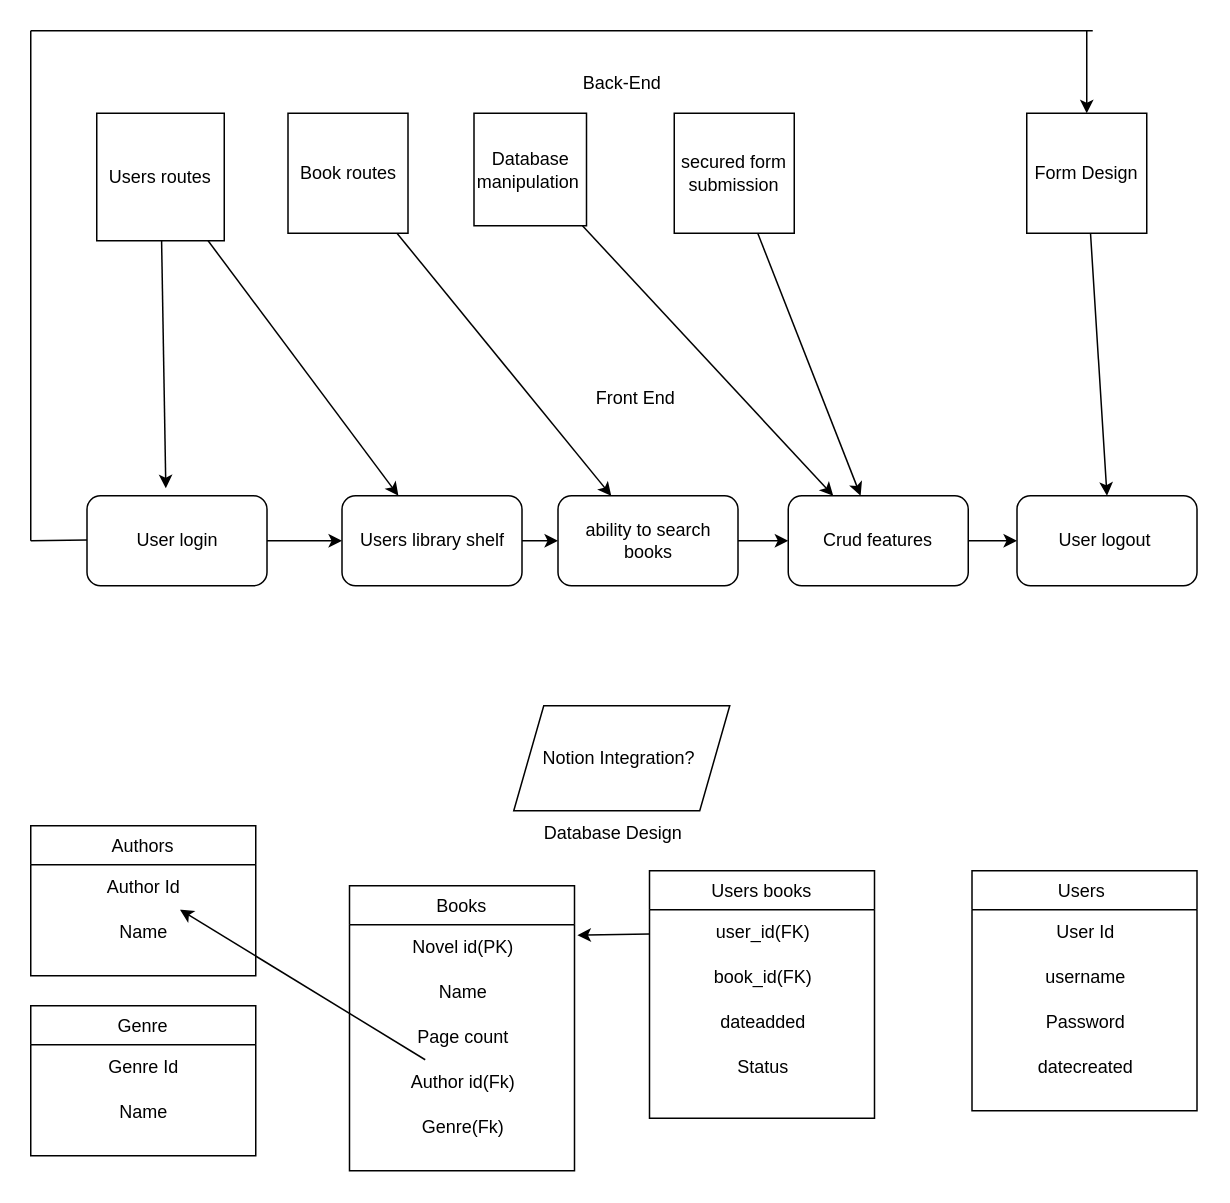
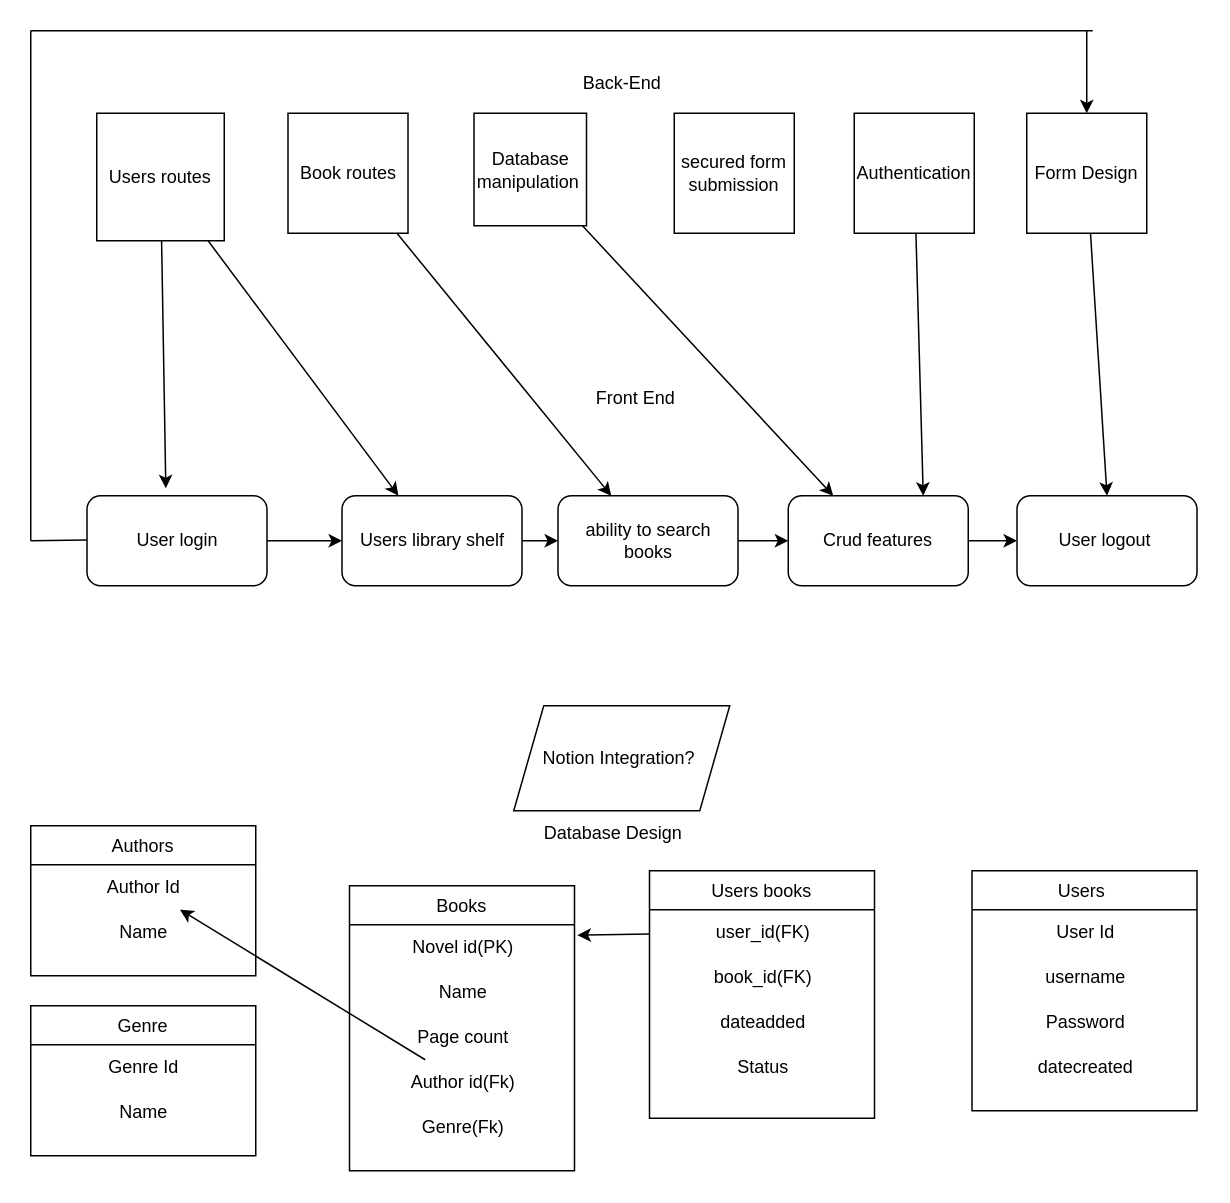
none -> (914, 173)
none -> (919, 359)
(807, 360) -> none
